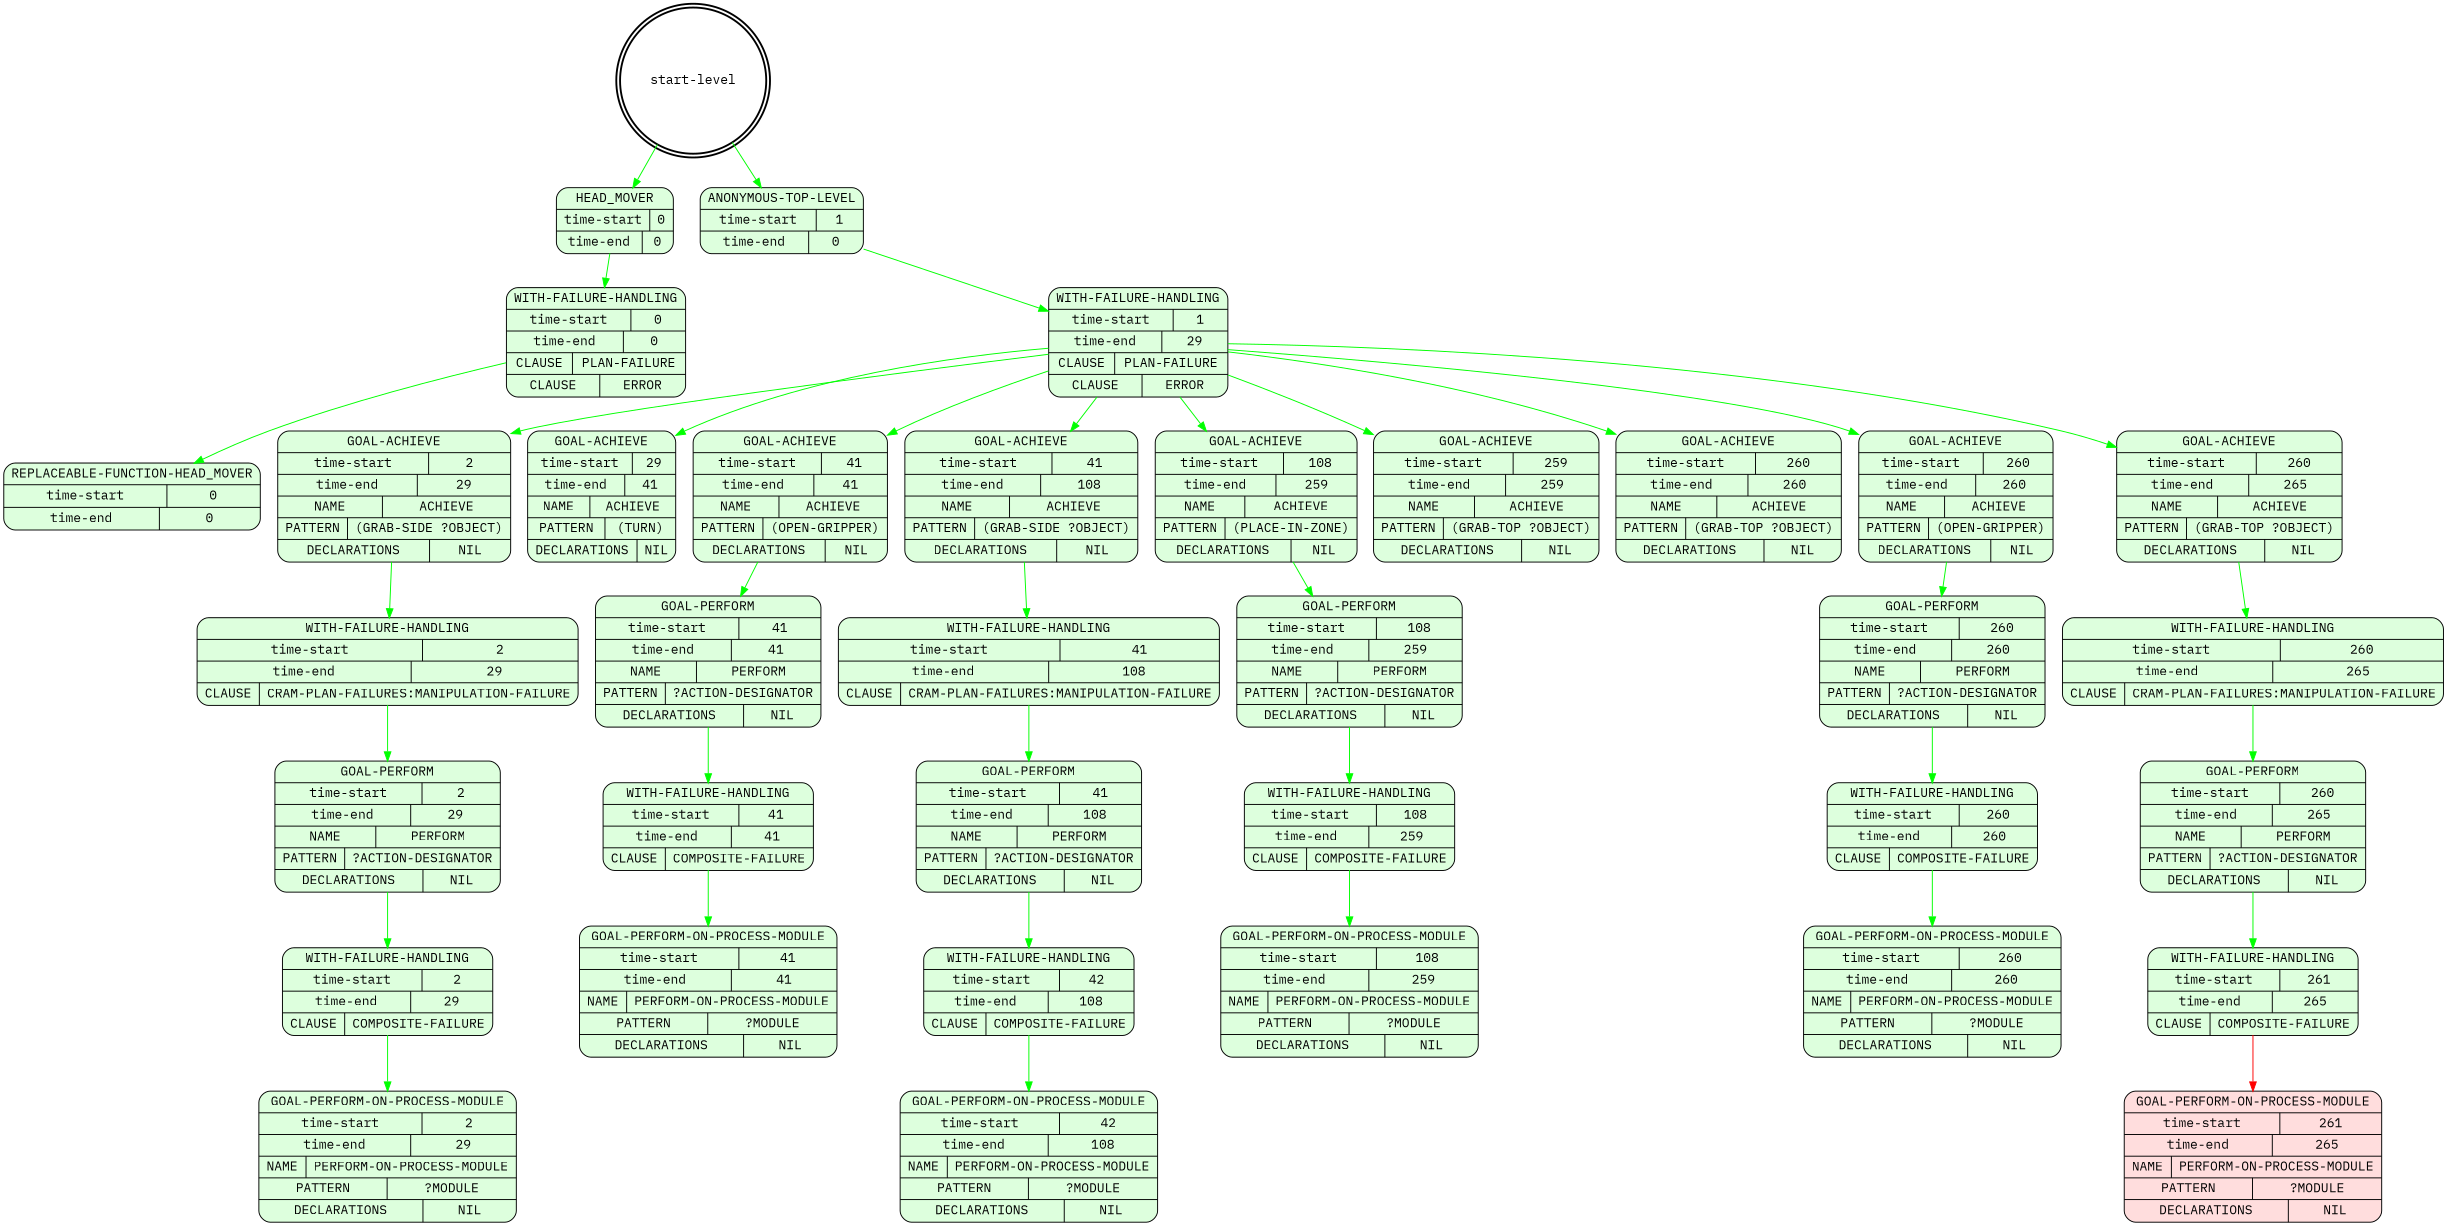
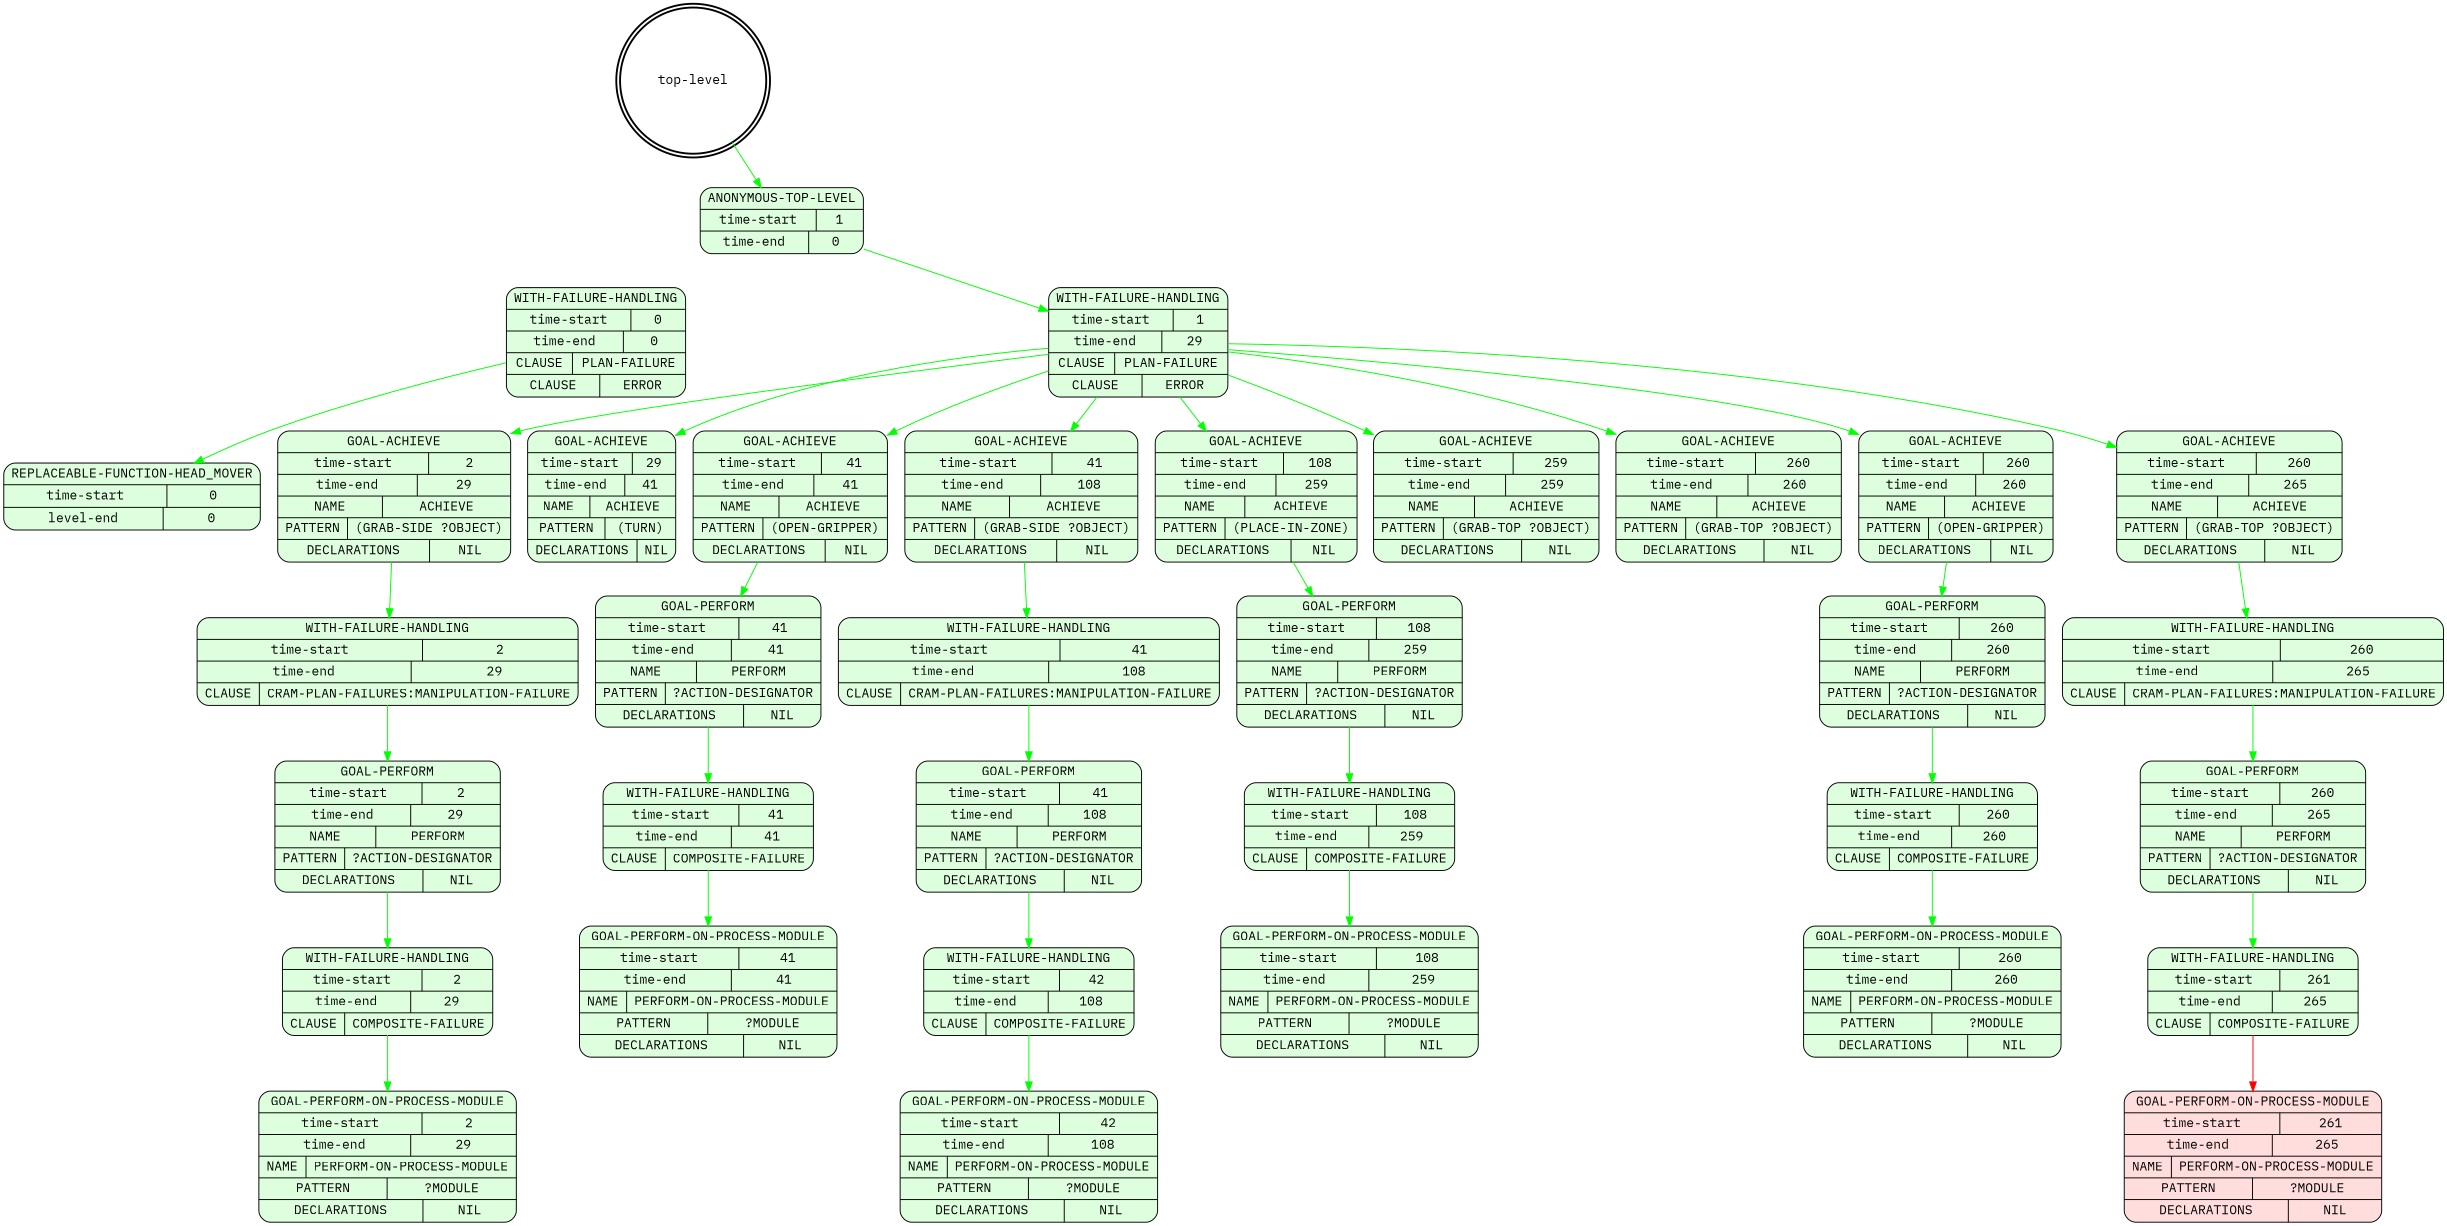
(693, 81) -> (693, 81)
(615, 221) -> none
(82, 518) -> (83, 518)
